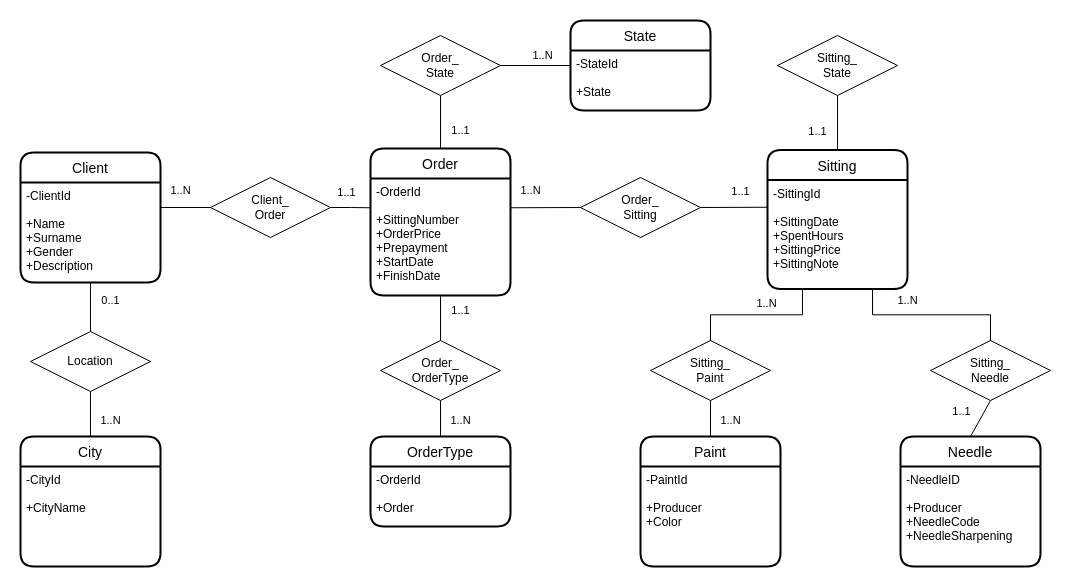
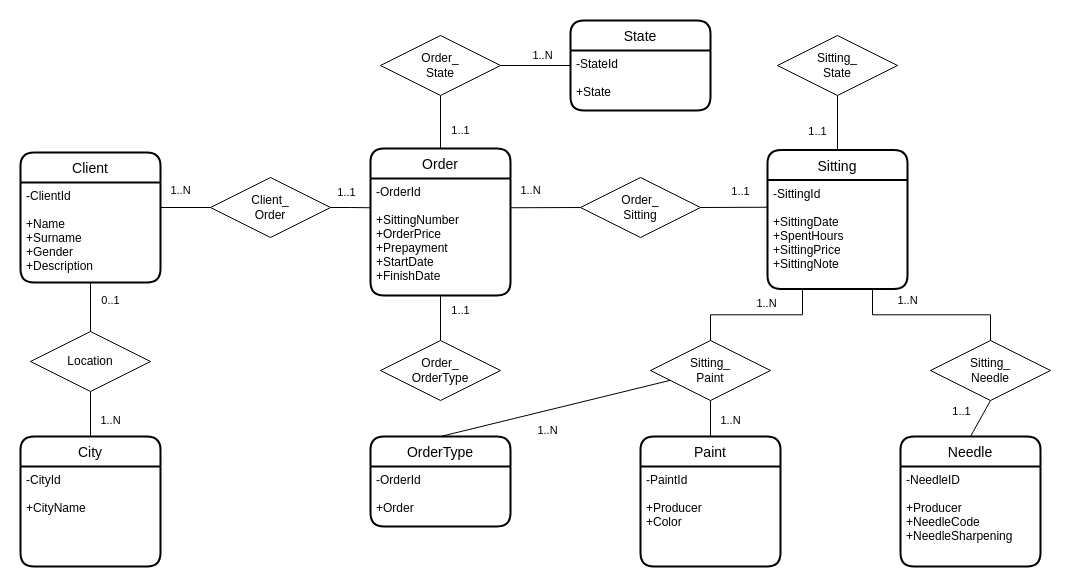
(441, 419) -> (555, 408)
